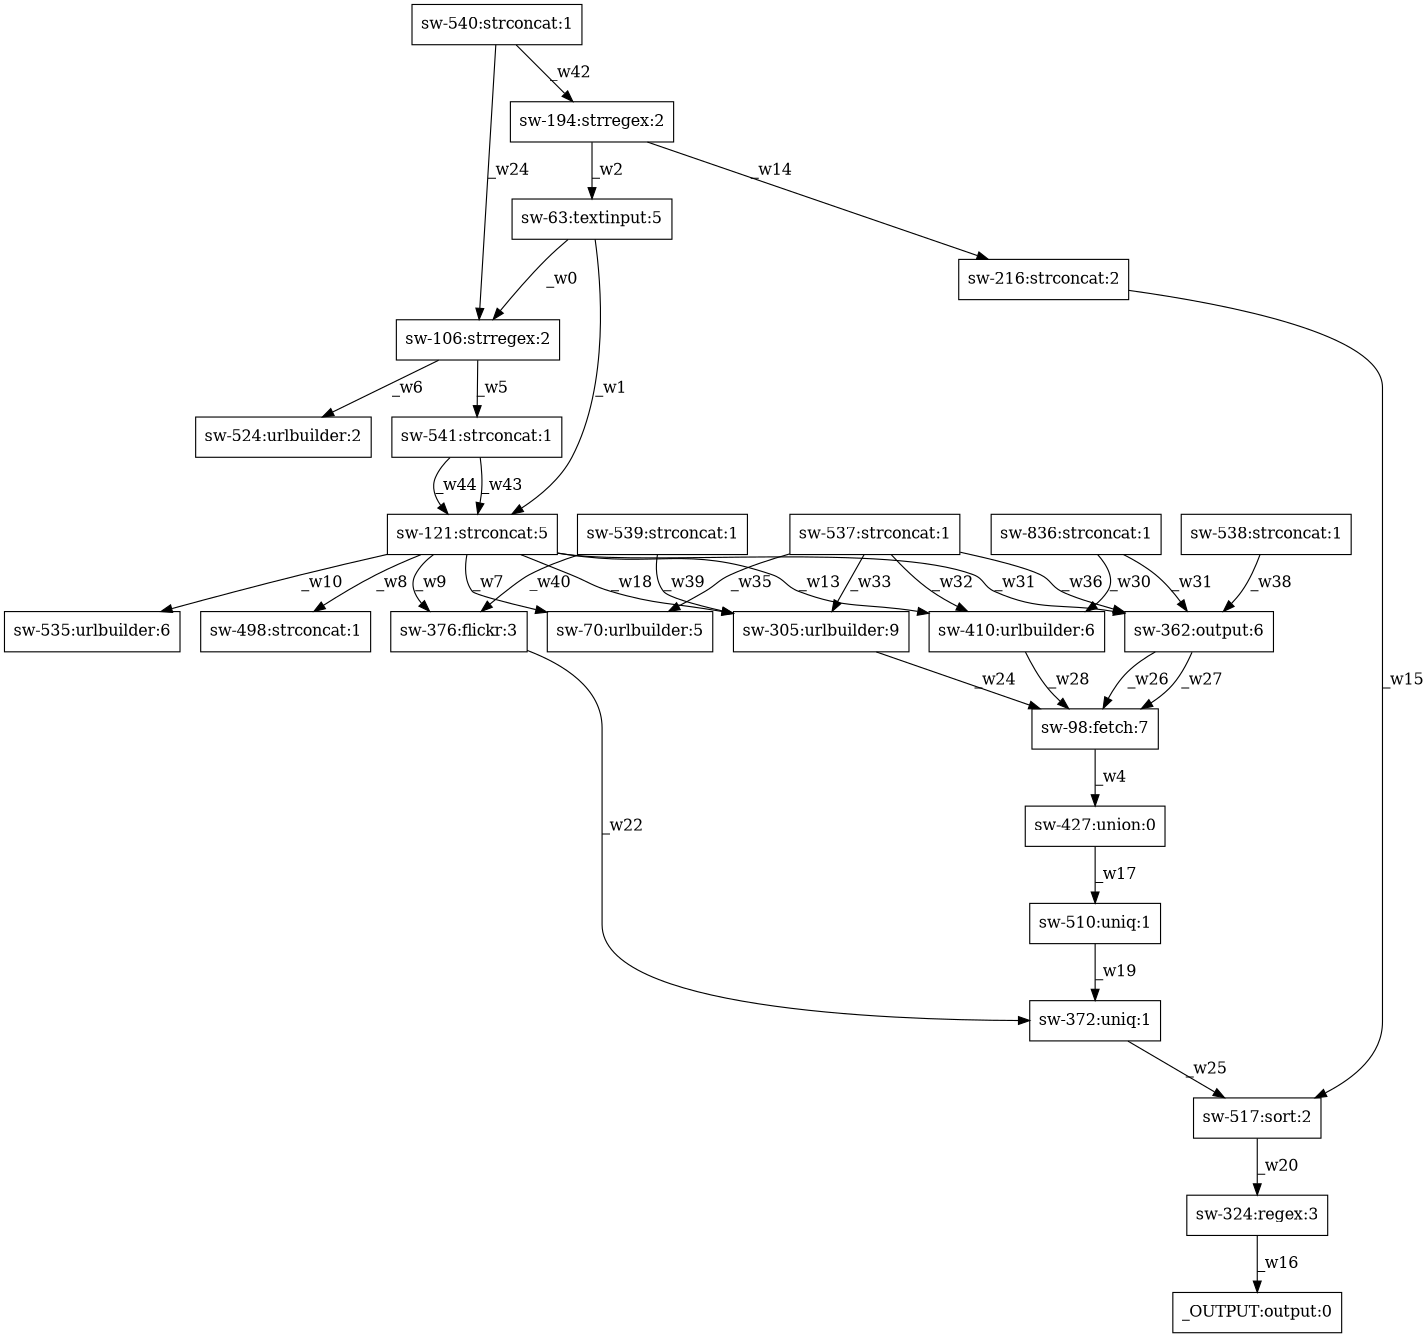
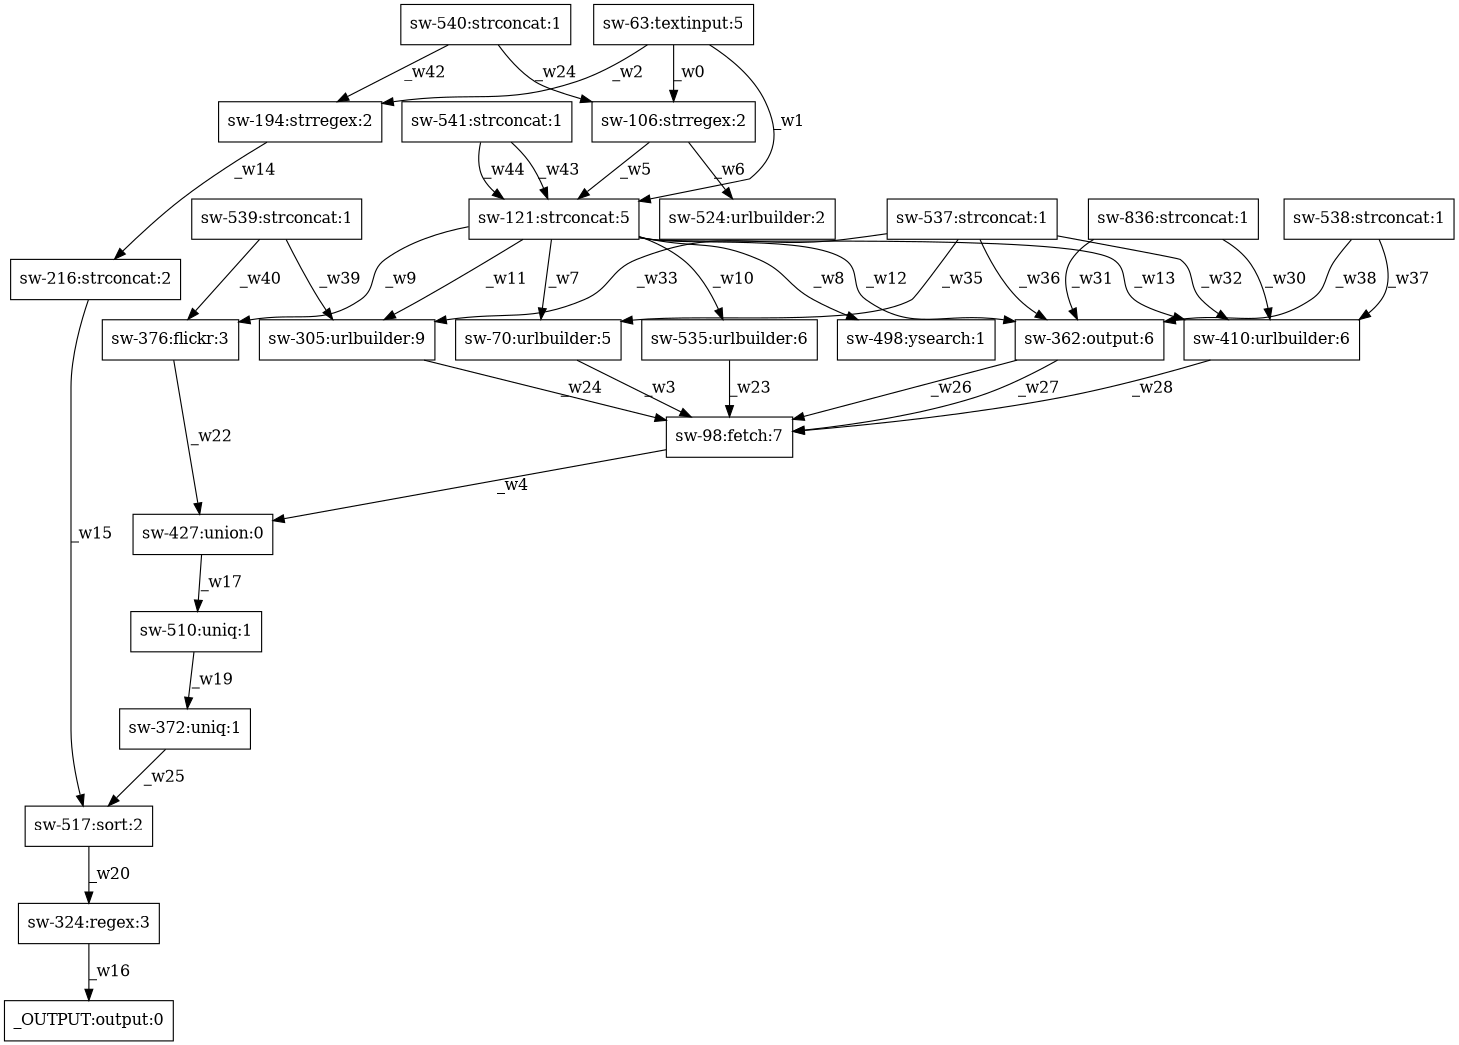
(592, 165) -> (526, 94)
none -> (1388, 279)
(477, 383) -> (618, 167)
none -> (730, 383)
none -> (629, 386)
(632, 583) -> (506, 280)
(1015, 583) -> (887, 280)
(286, 632) -> (916, 340)
(645, 973) -> (186, 431)
